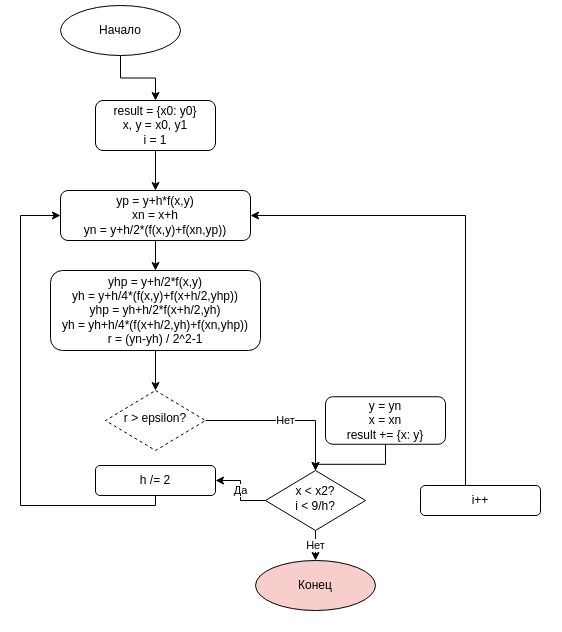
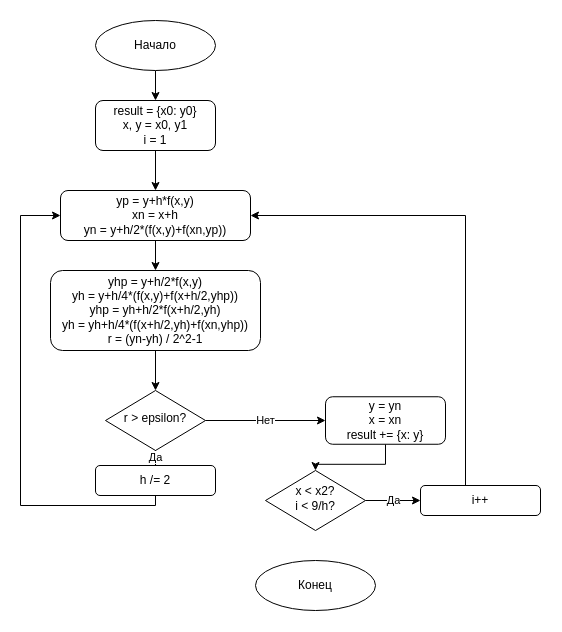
(121, 31) -> (156, 46)
(156, 421) -> (156, 421)
(275, 421) -> (275, 421)
none -> (156, 450)
(241, 495) -> (390, 501)
(316, 550) -> none
(316, 586) -> (316, 586)
